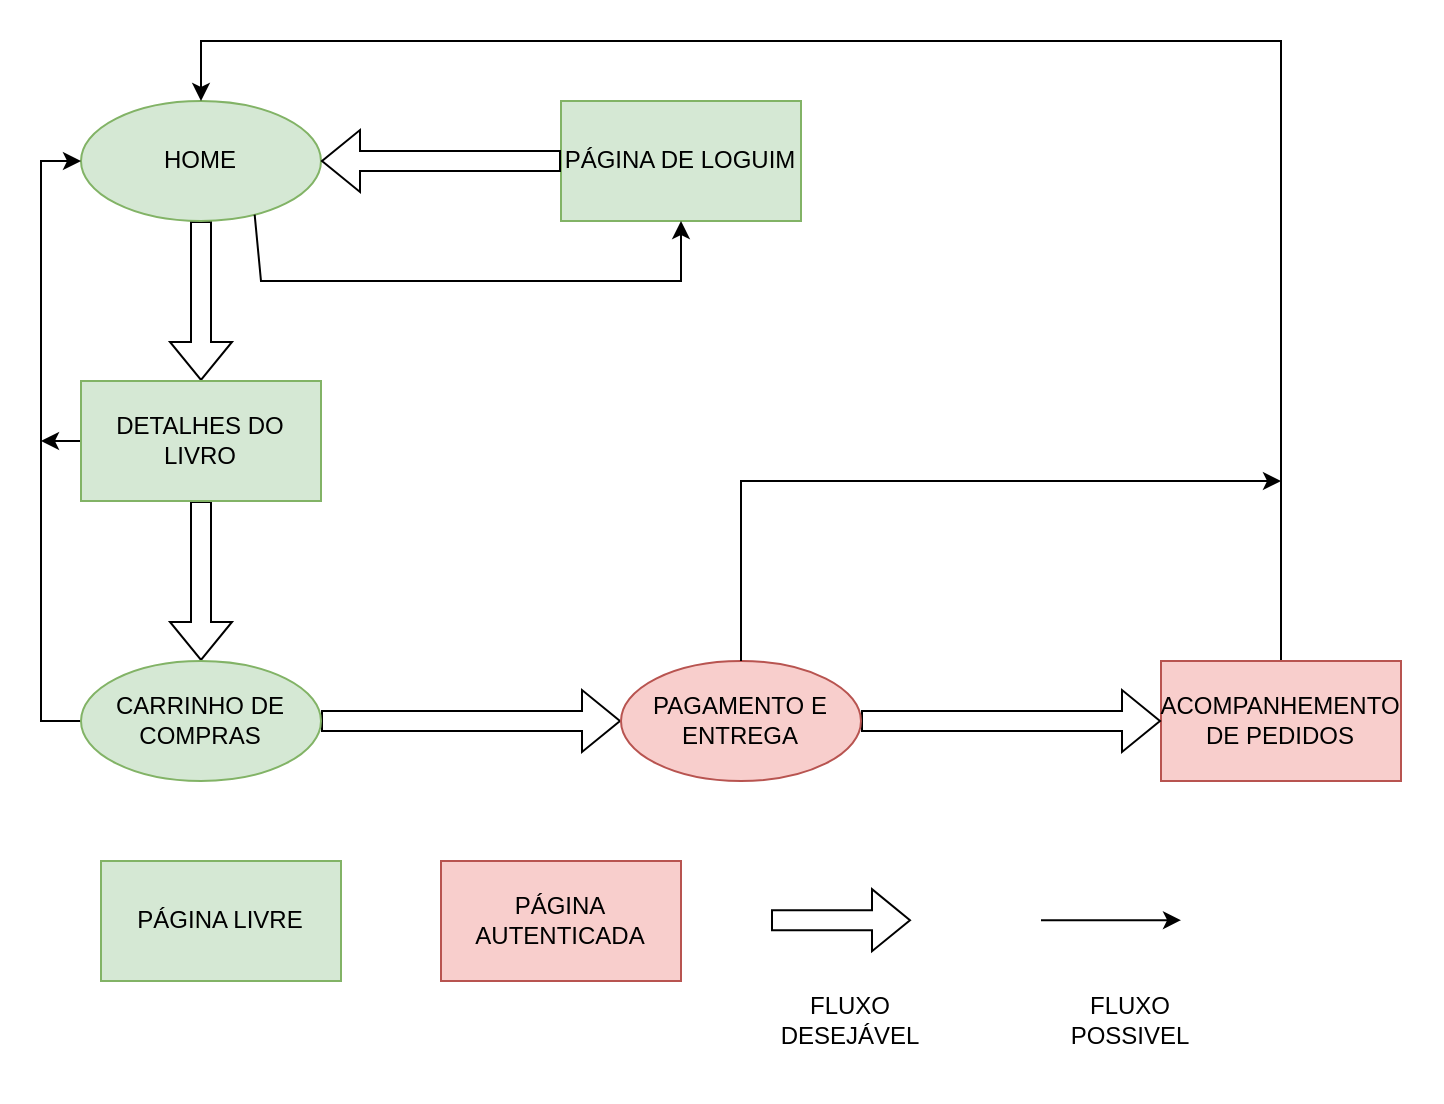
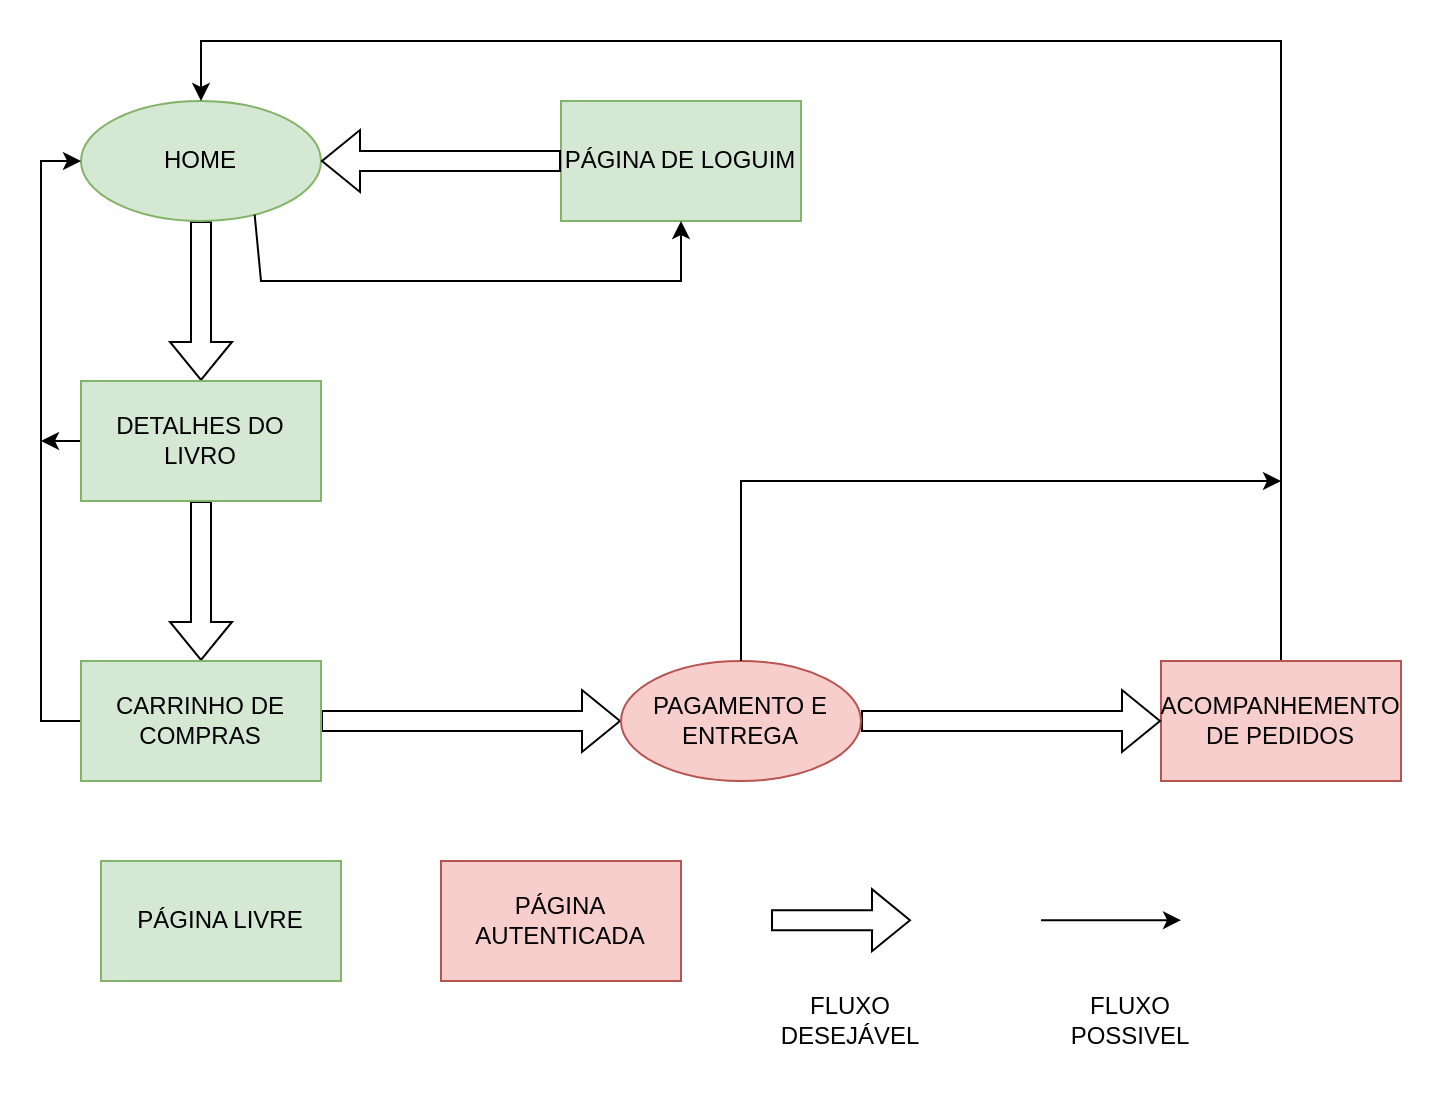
(201, 721) -> (201, 721)
